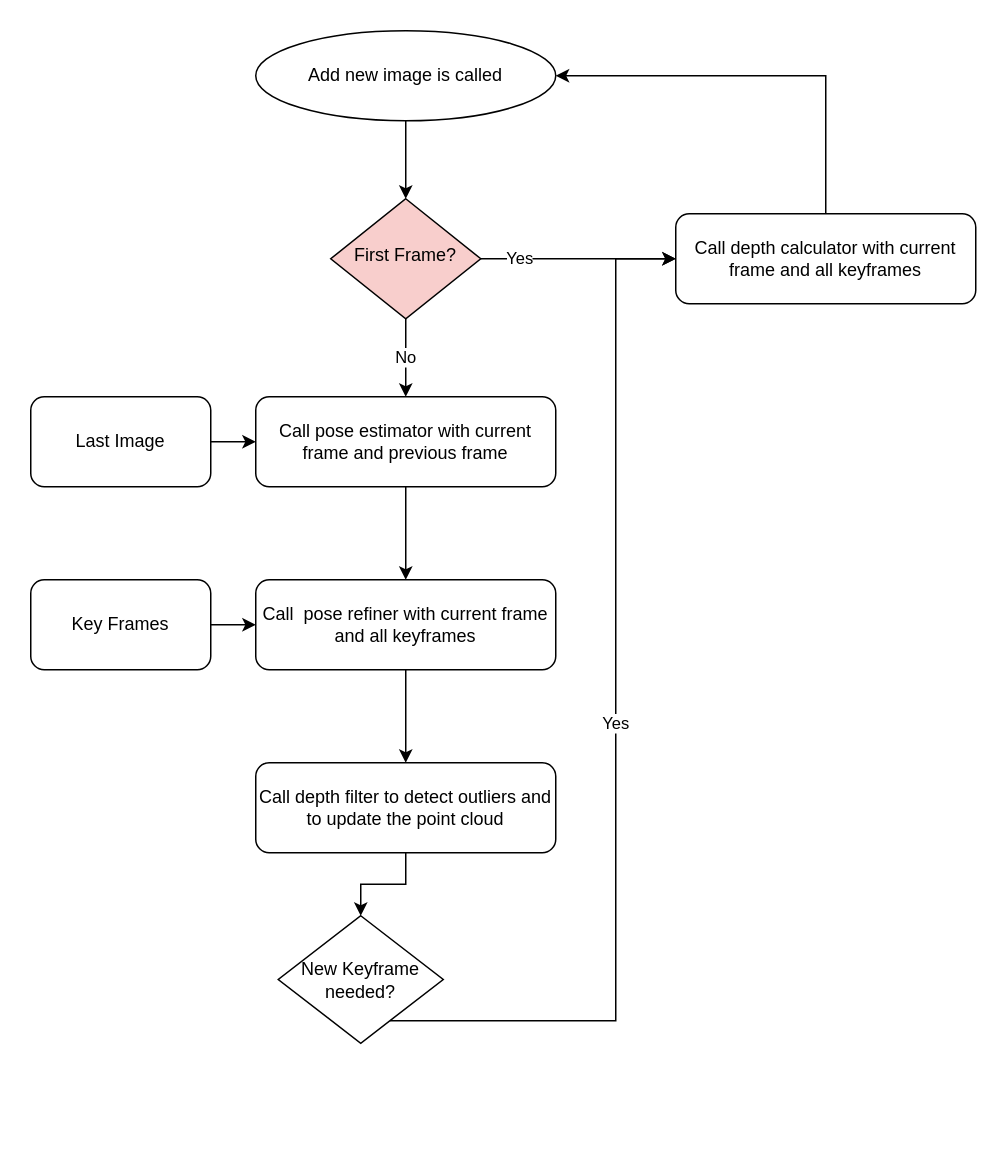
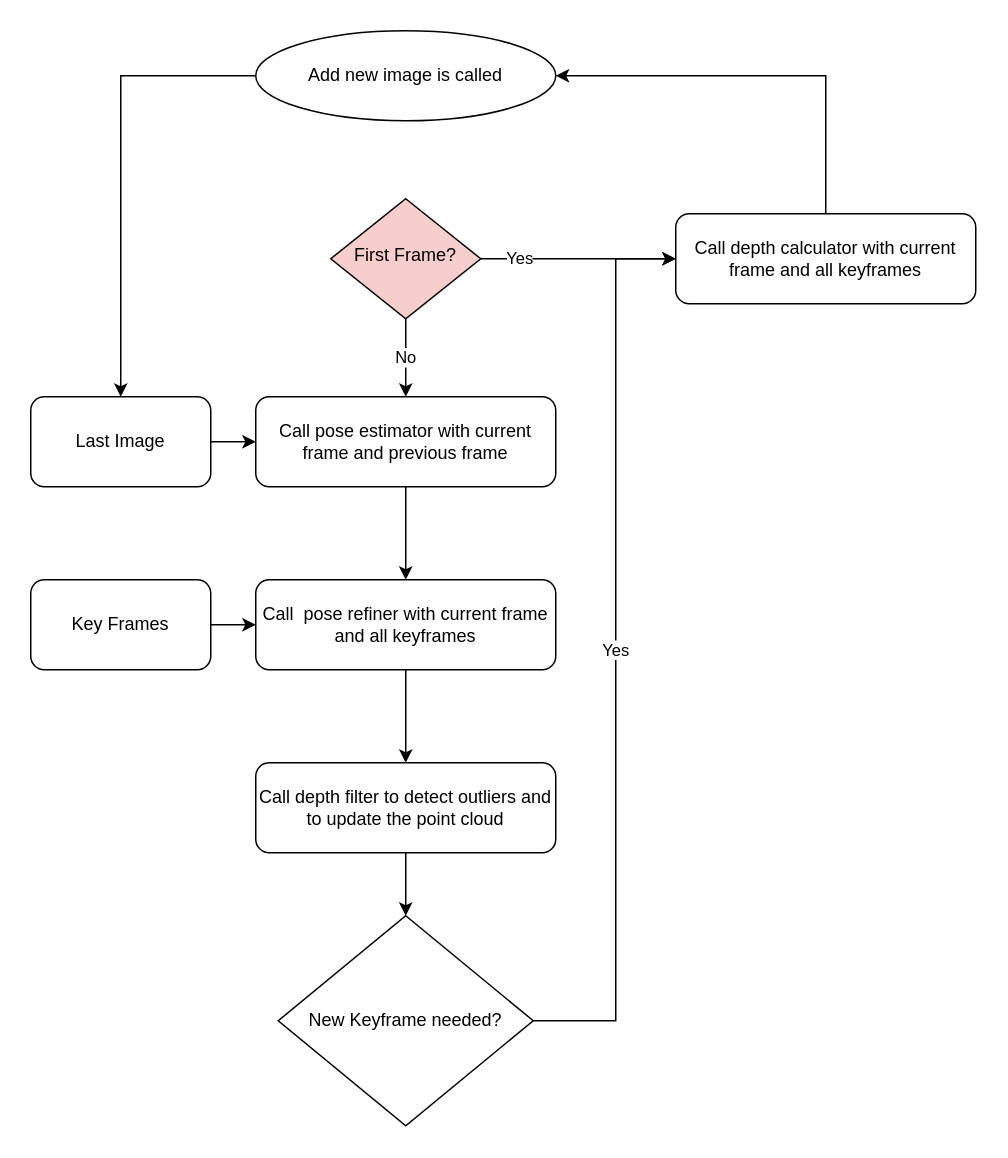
(406, 155) -> (121, 164)
(361, 980) -> (406, 1021)
